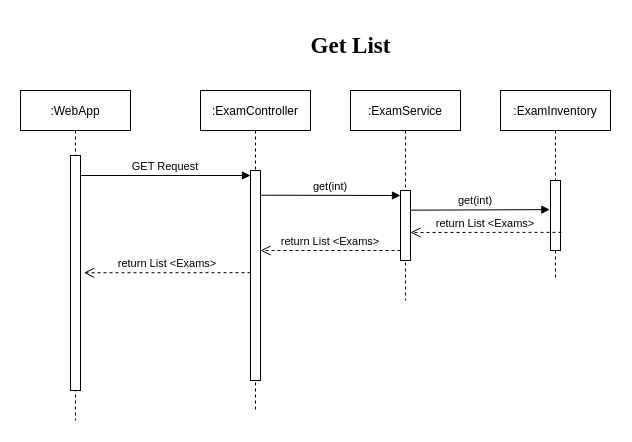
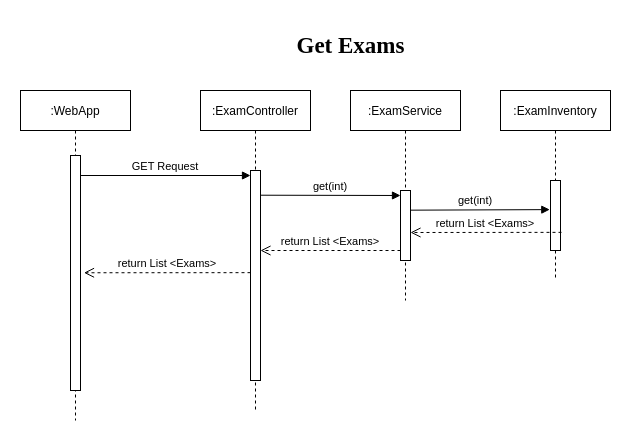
(351, 46) -> (351, 46)
